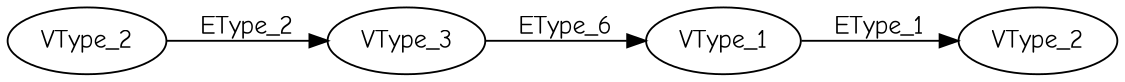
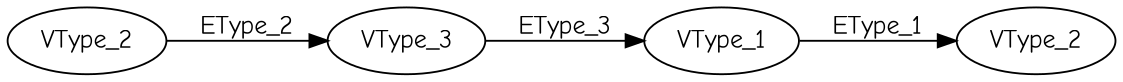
(566, 27) -> (565, 27)
